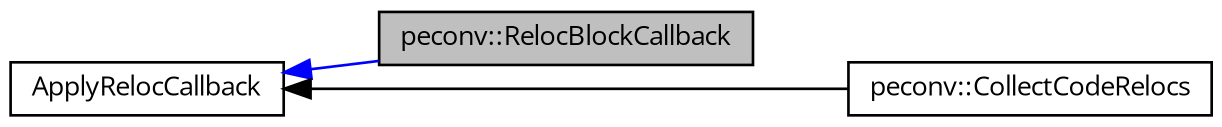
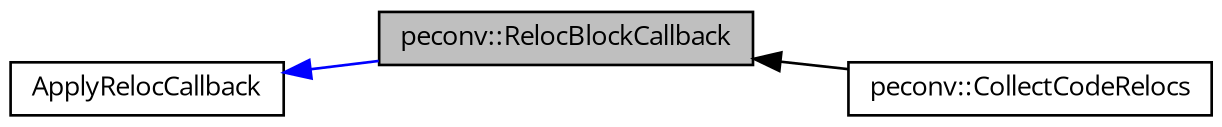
(579, 89) -> (814, 65)
